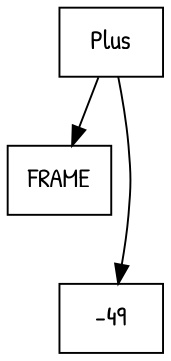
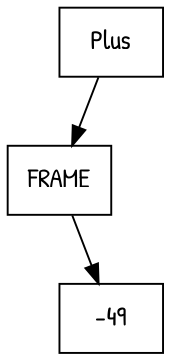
(130, 171) -> (82, 240)
